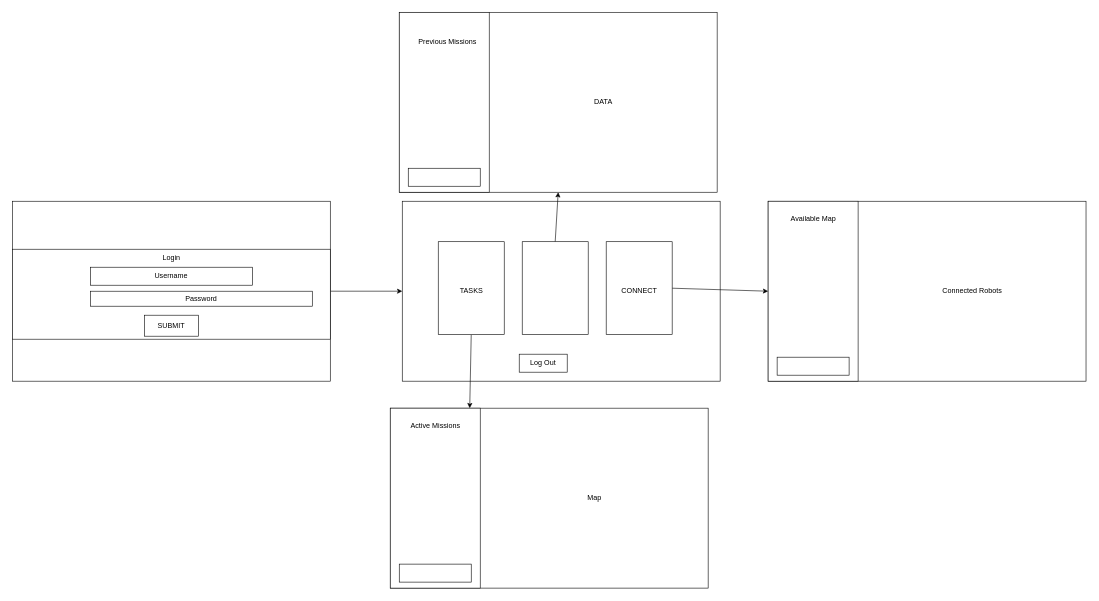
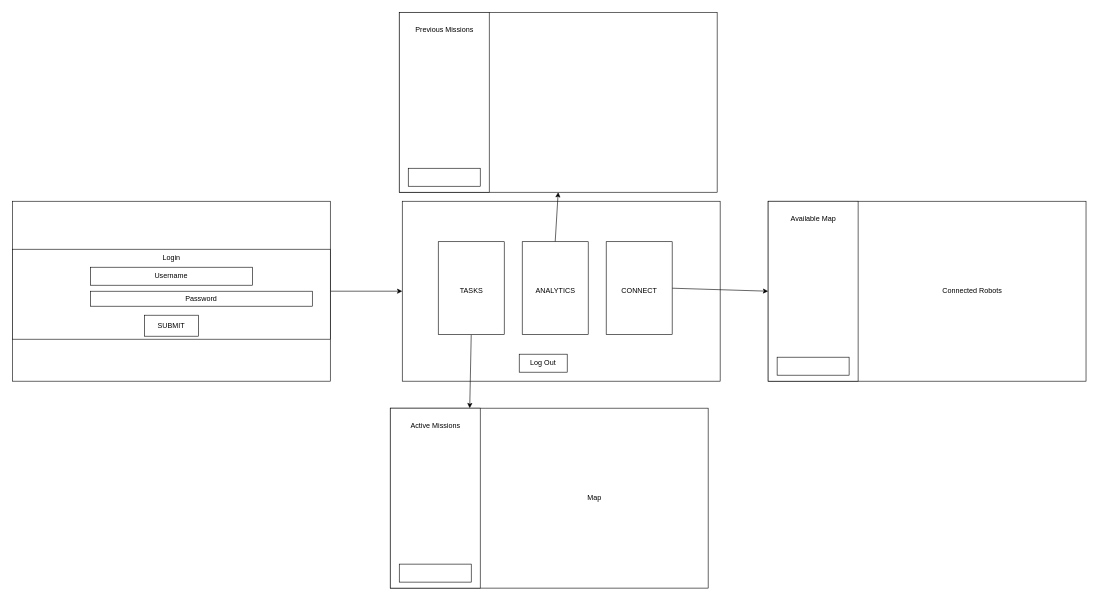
(447, 42) -> (444, 30)
(603, 102) -> none
none -> (555, 291)
